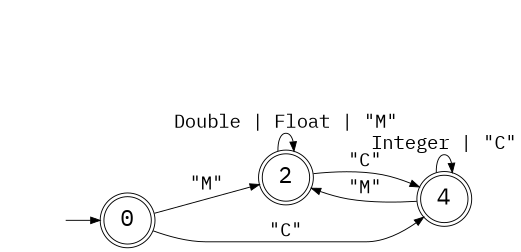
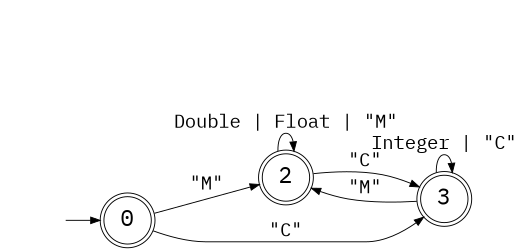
(444, 199) -> (444, 199)
